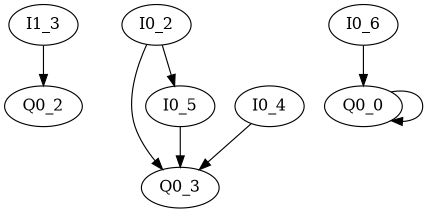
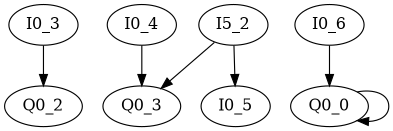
(43, 25) -> (43, 25)
(157, 25) -> (233, 25)
(180, 141) -> none
